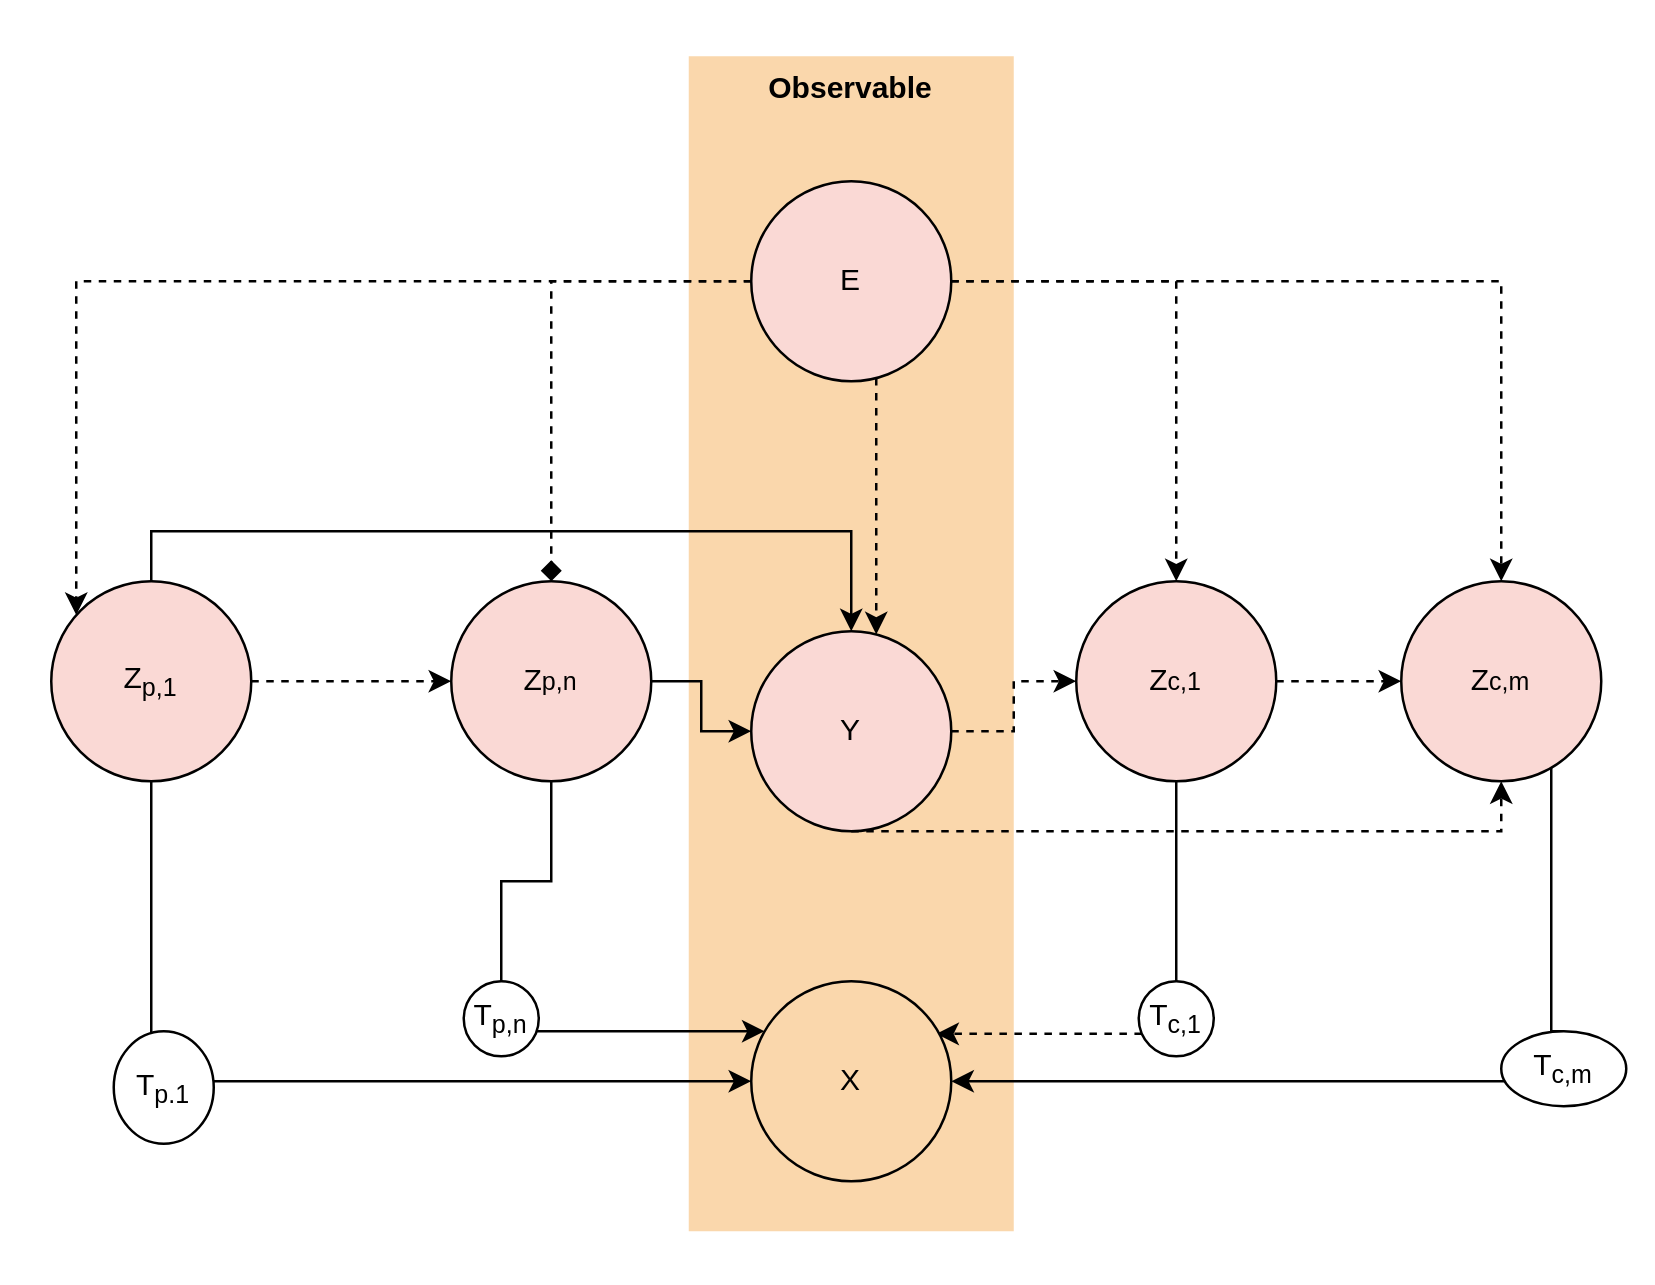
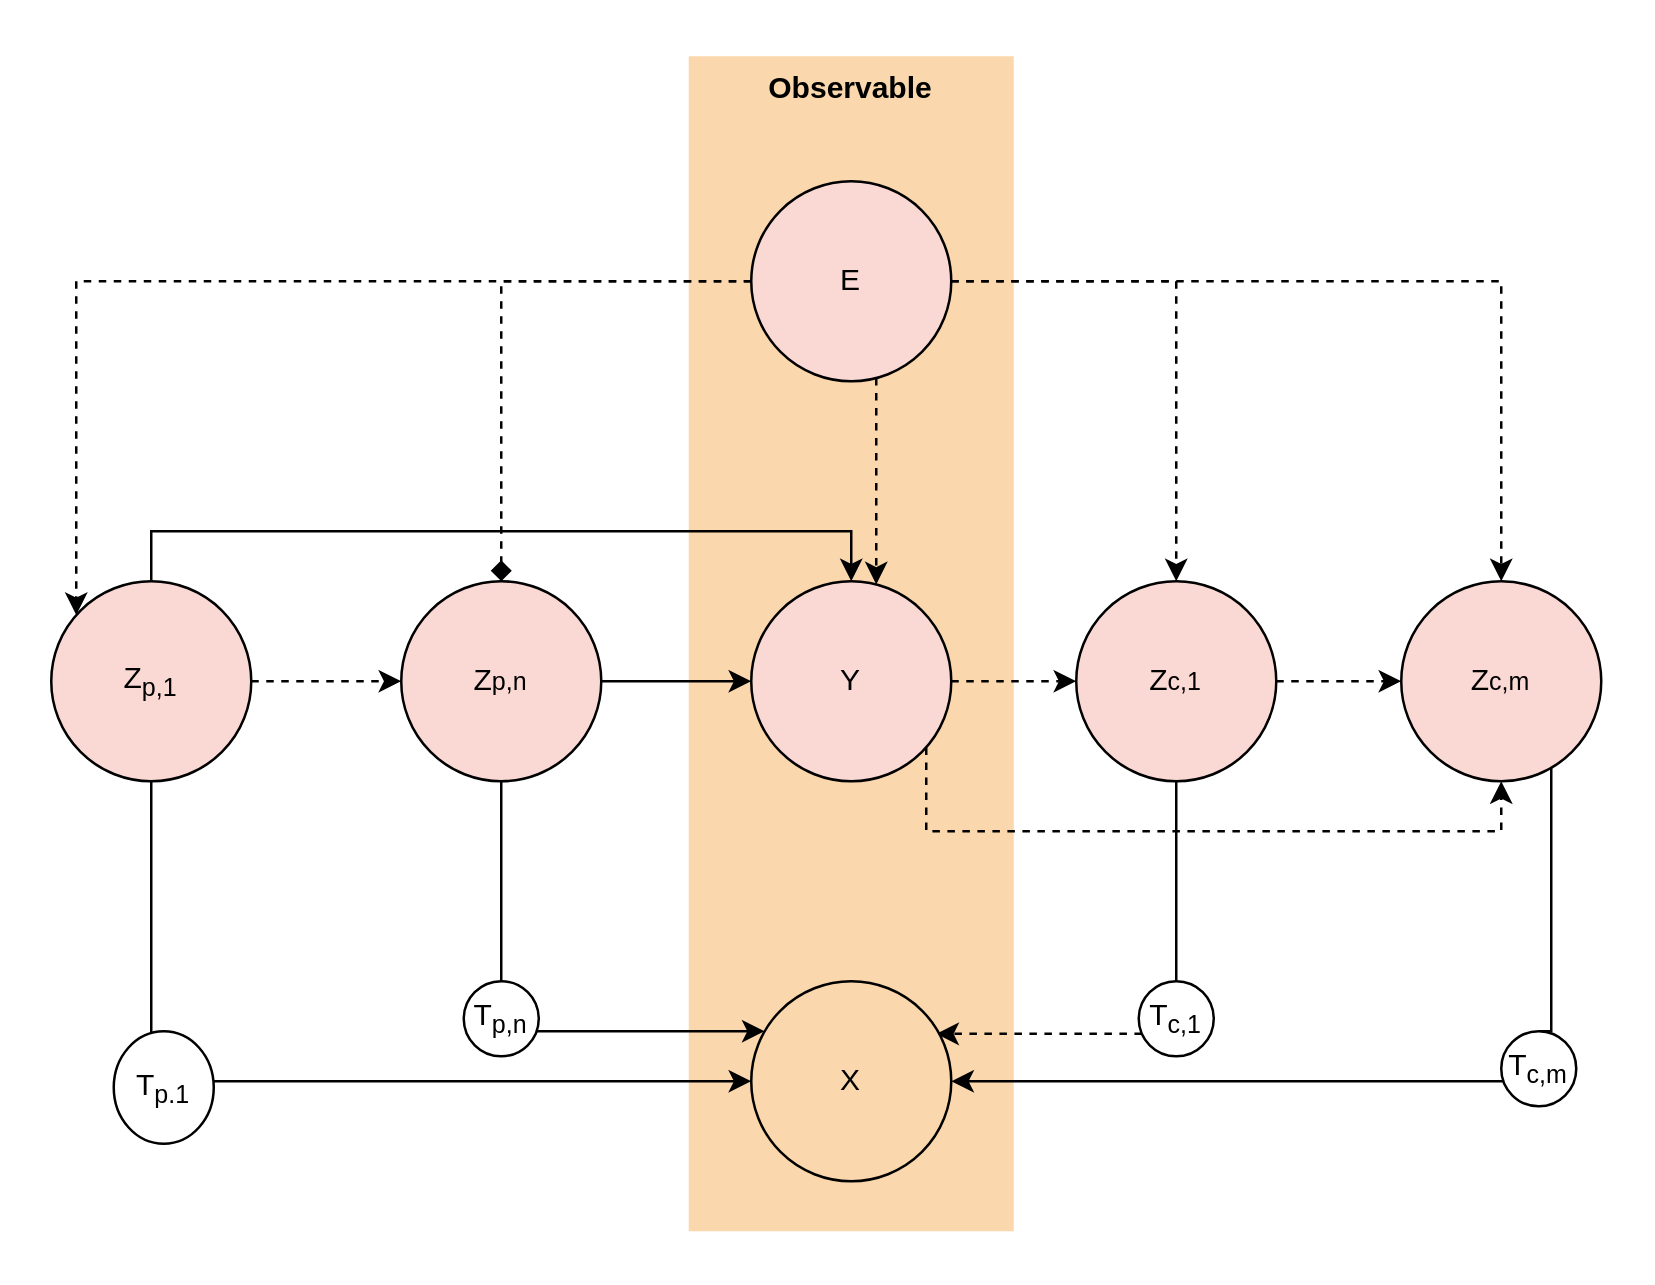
(551, 681) -> (501, 681)
(851, 731) -> (851, 681)
(1564, 1069) -> (1539, 1069)
